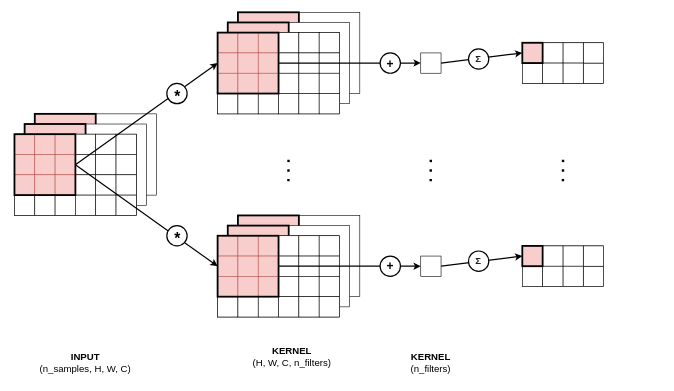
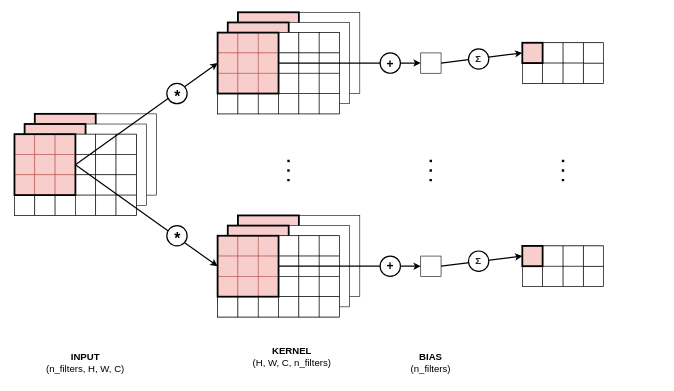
(85, 363) -> (85, 363)
(431, 363) -> (431, 363)
